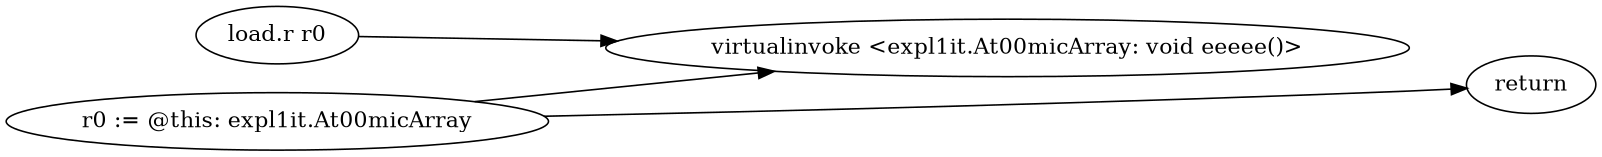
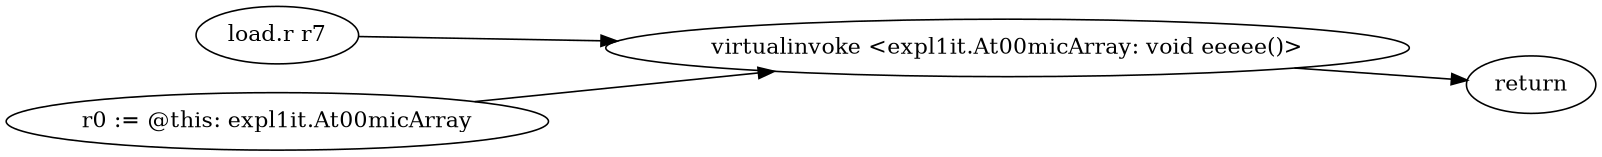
(277, 35) -> (277, 35)
(998, 105) -> (1373, 74)
